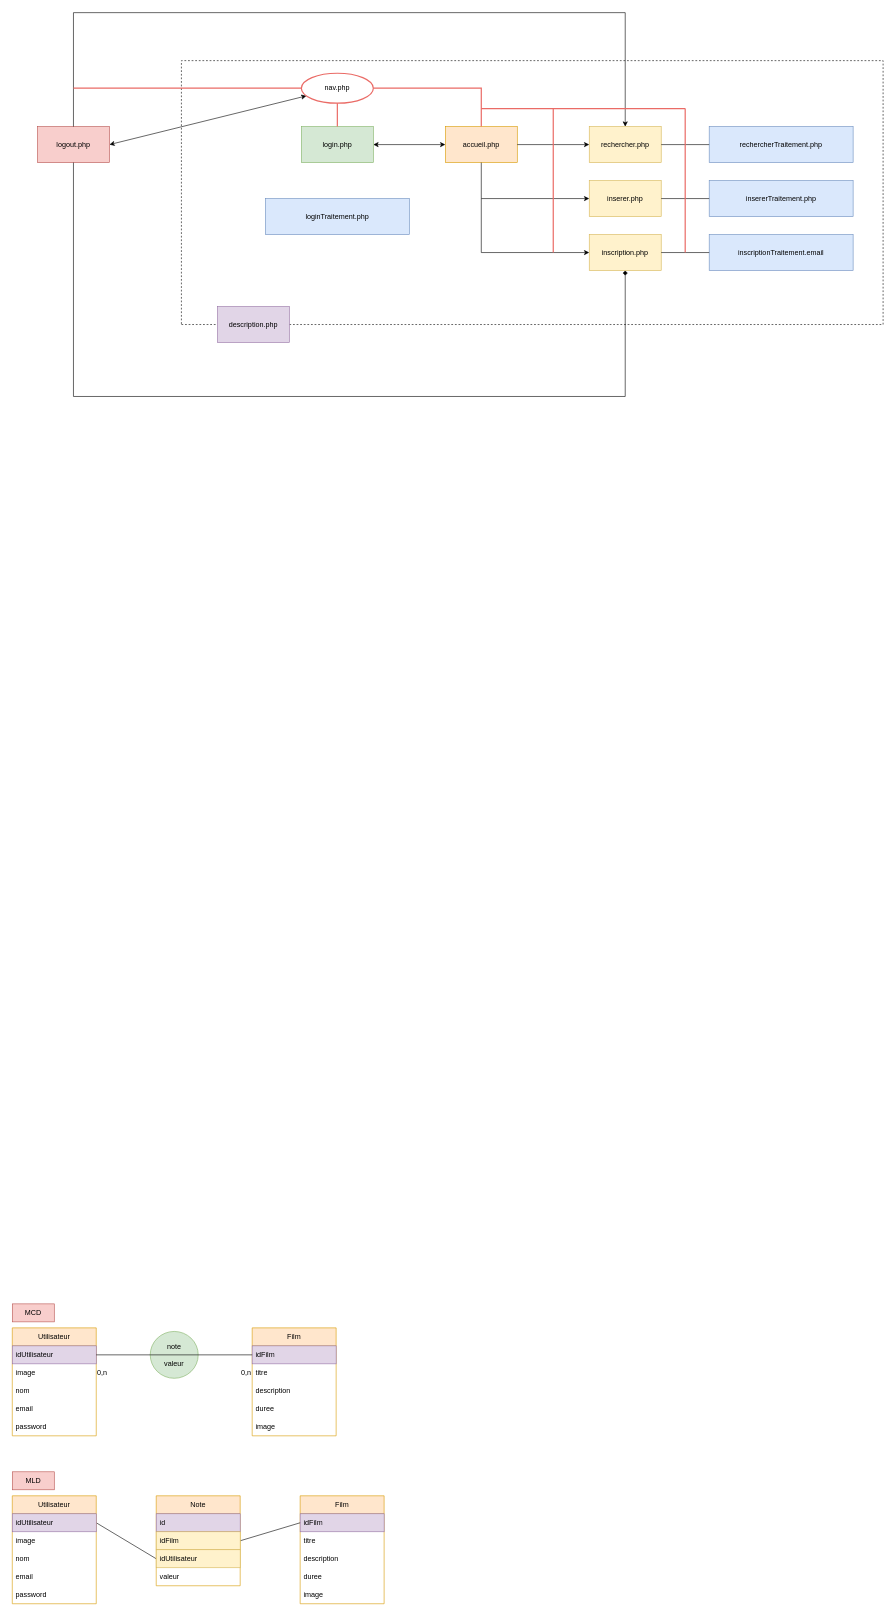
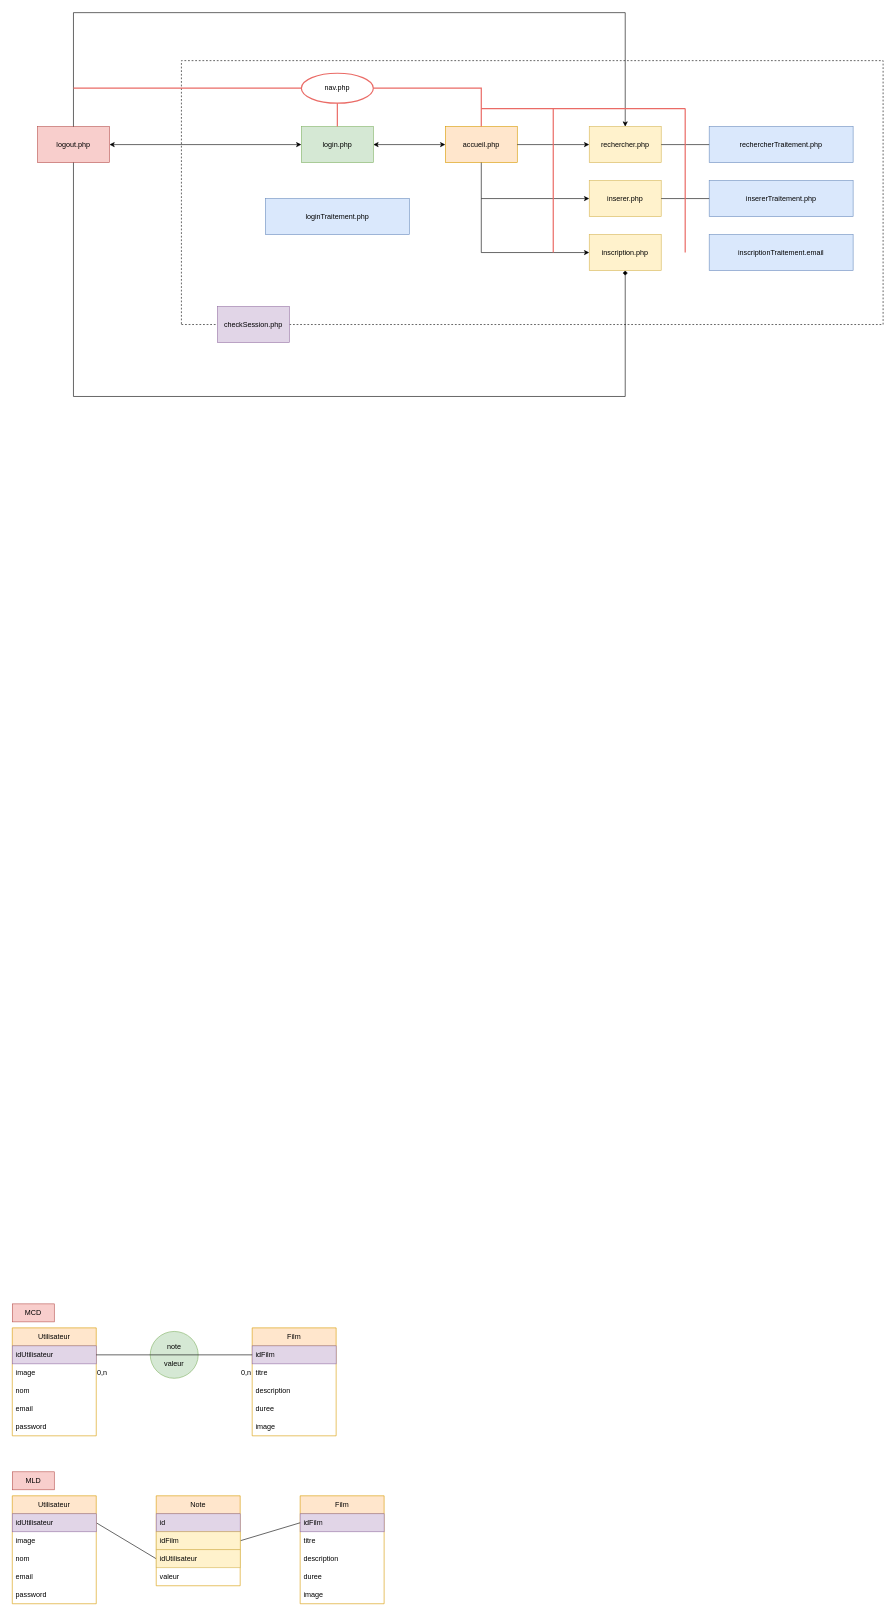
(208, 120) -> (206, 144)
(687, 252) -> none
(254, 324) -> (254, 324)
